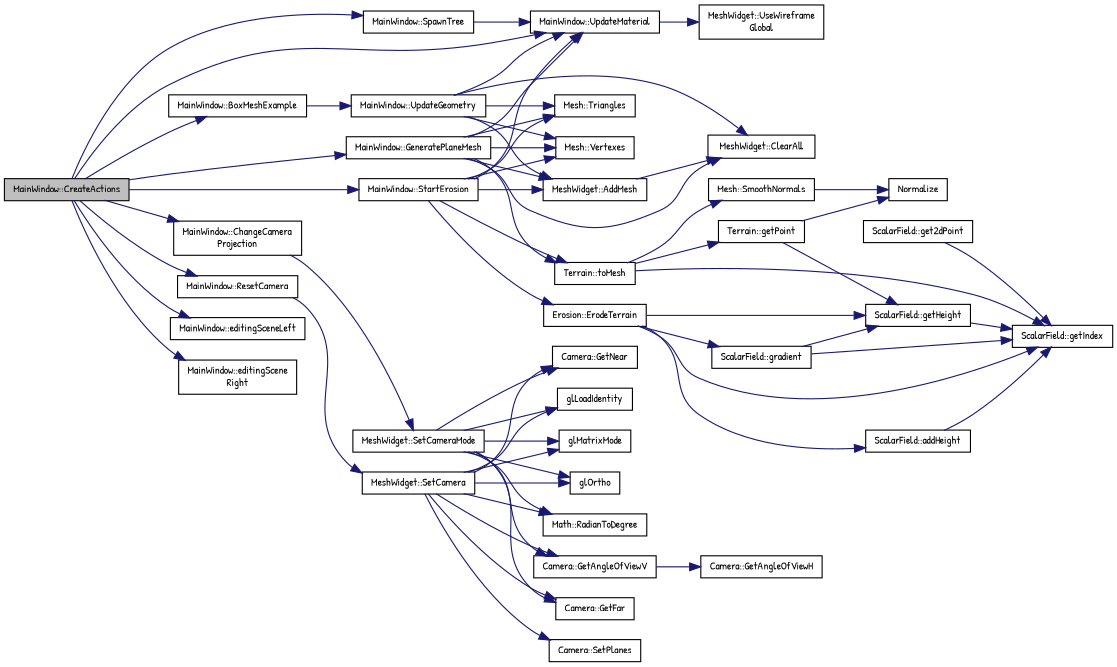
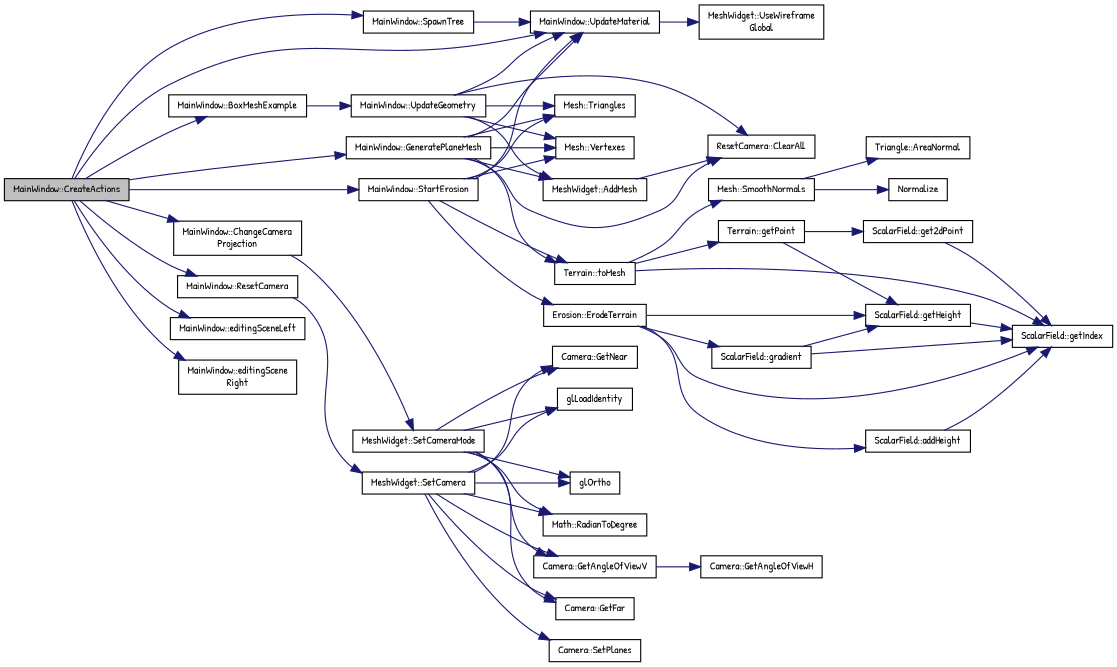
(761, 147) -> (761, 147)
none -> (918, 148)
(498, 190) -> none
(840, 211) -> (828, 232)
(595, 441) -> none
